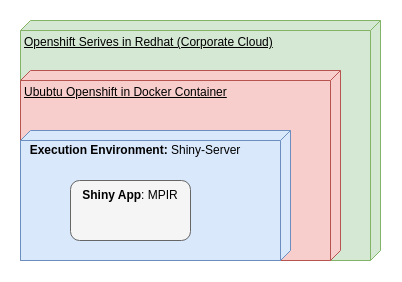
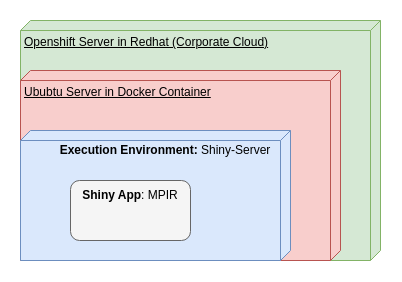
(162, 43) -> (160, 43)
(135, 93) -> (126, 93)
(136, 151) -> (166, 151)
